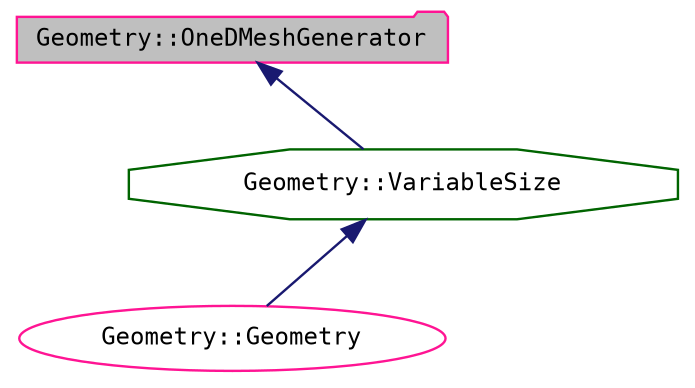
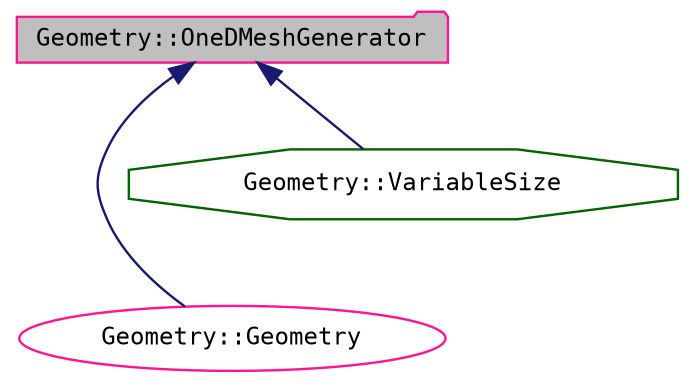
(307, 271) -> (99, 194)
